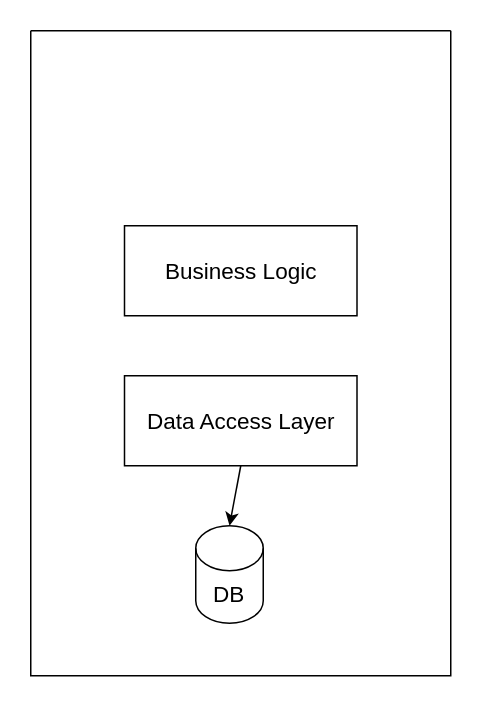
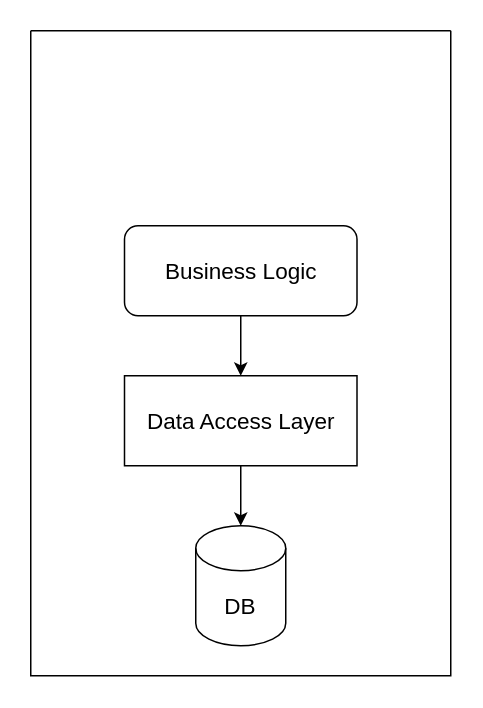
(241, 271) -> (241, 271)
none -> (241, 341)
(230, 575) -> (241, 586)
